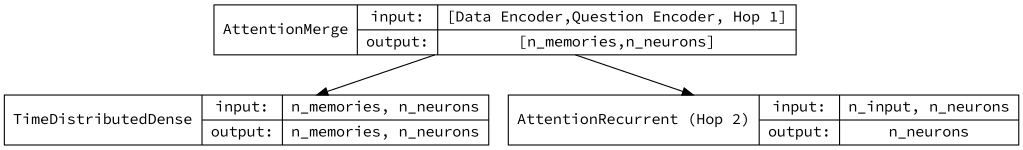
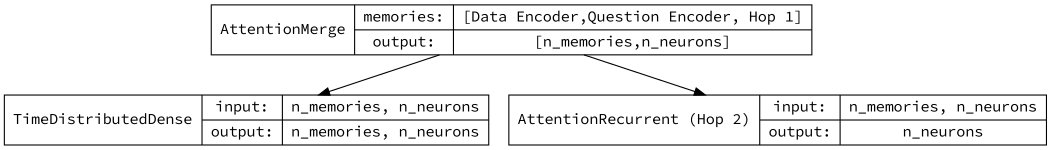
(398, 17) -> (404, 17)
(929, 107) -> (943, 107)
